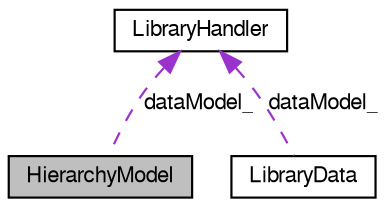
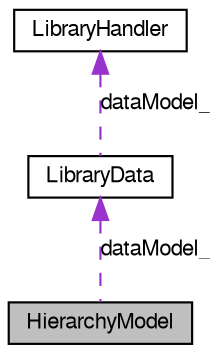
(132, 110) -> (100, 261)
